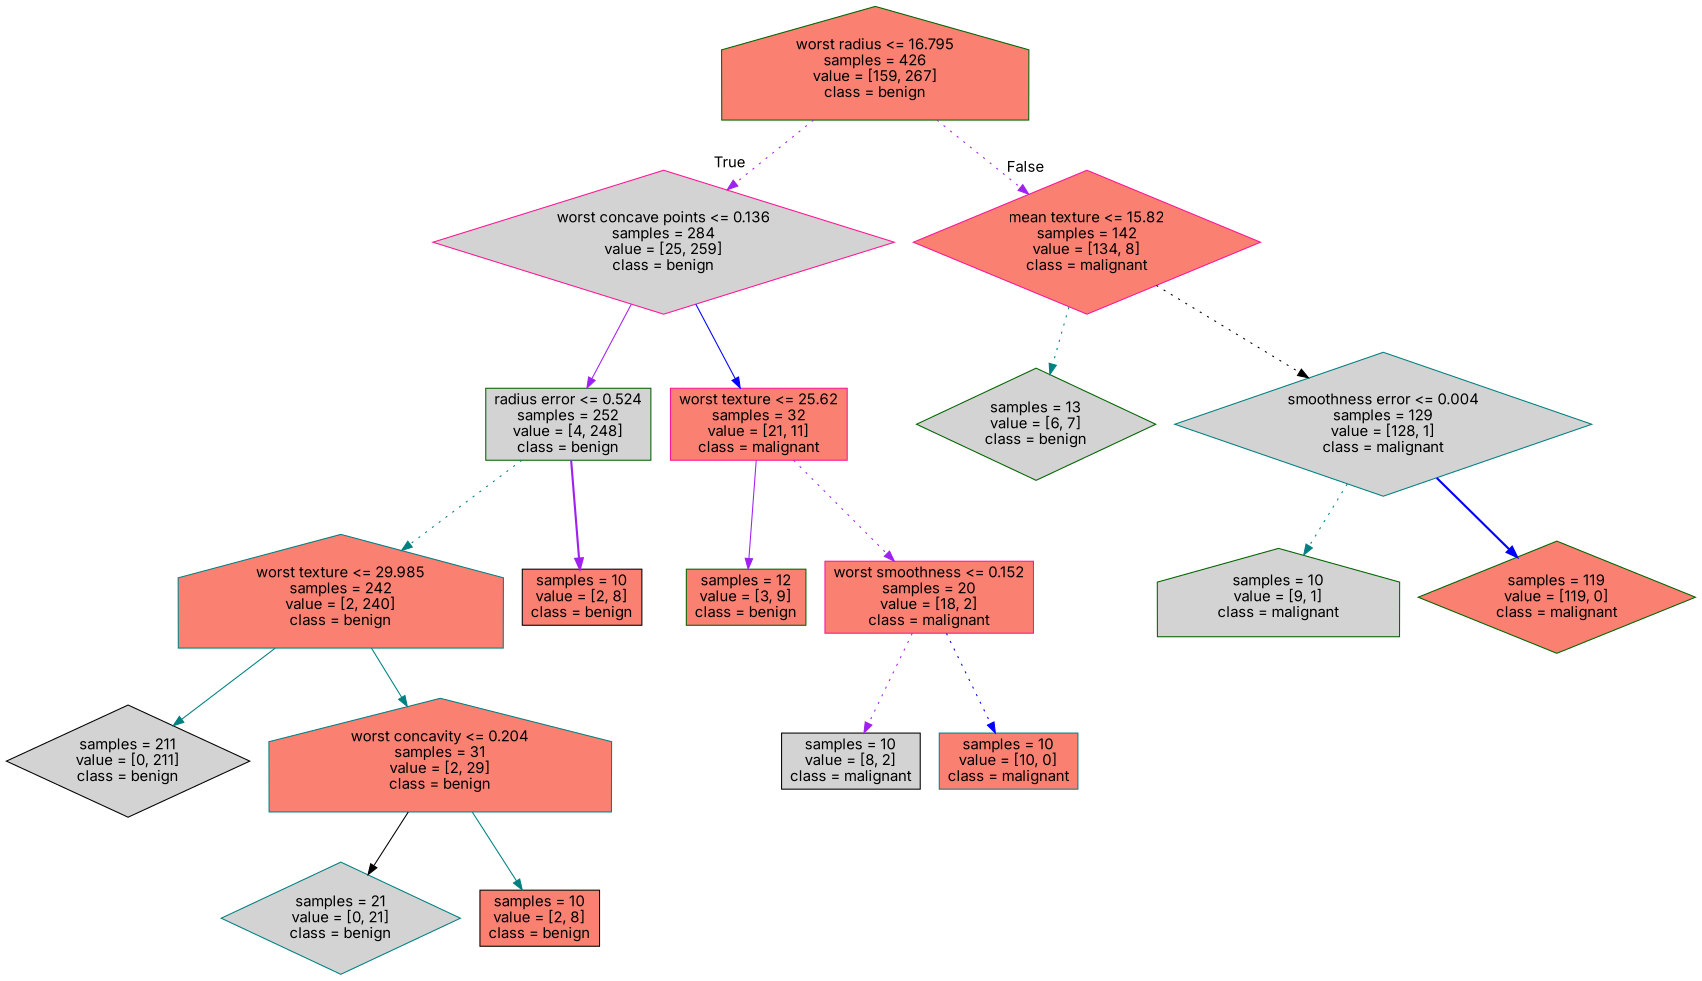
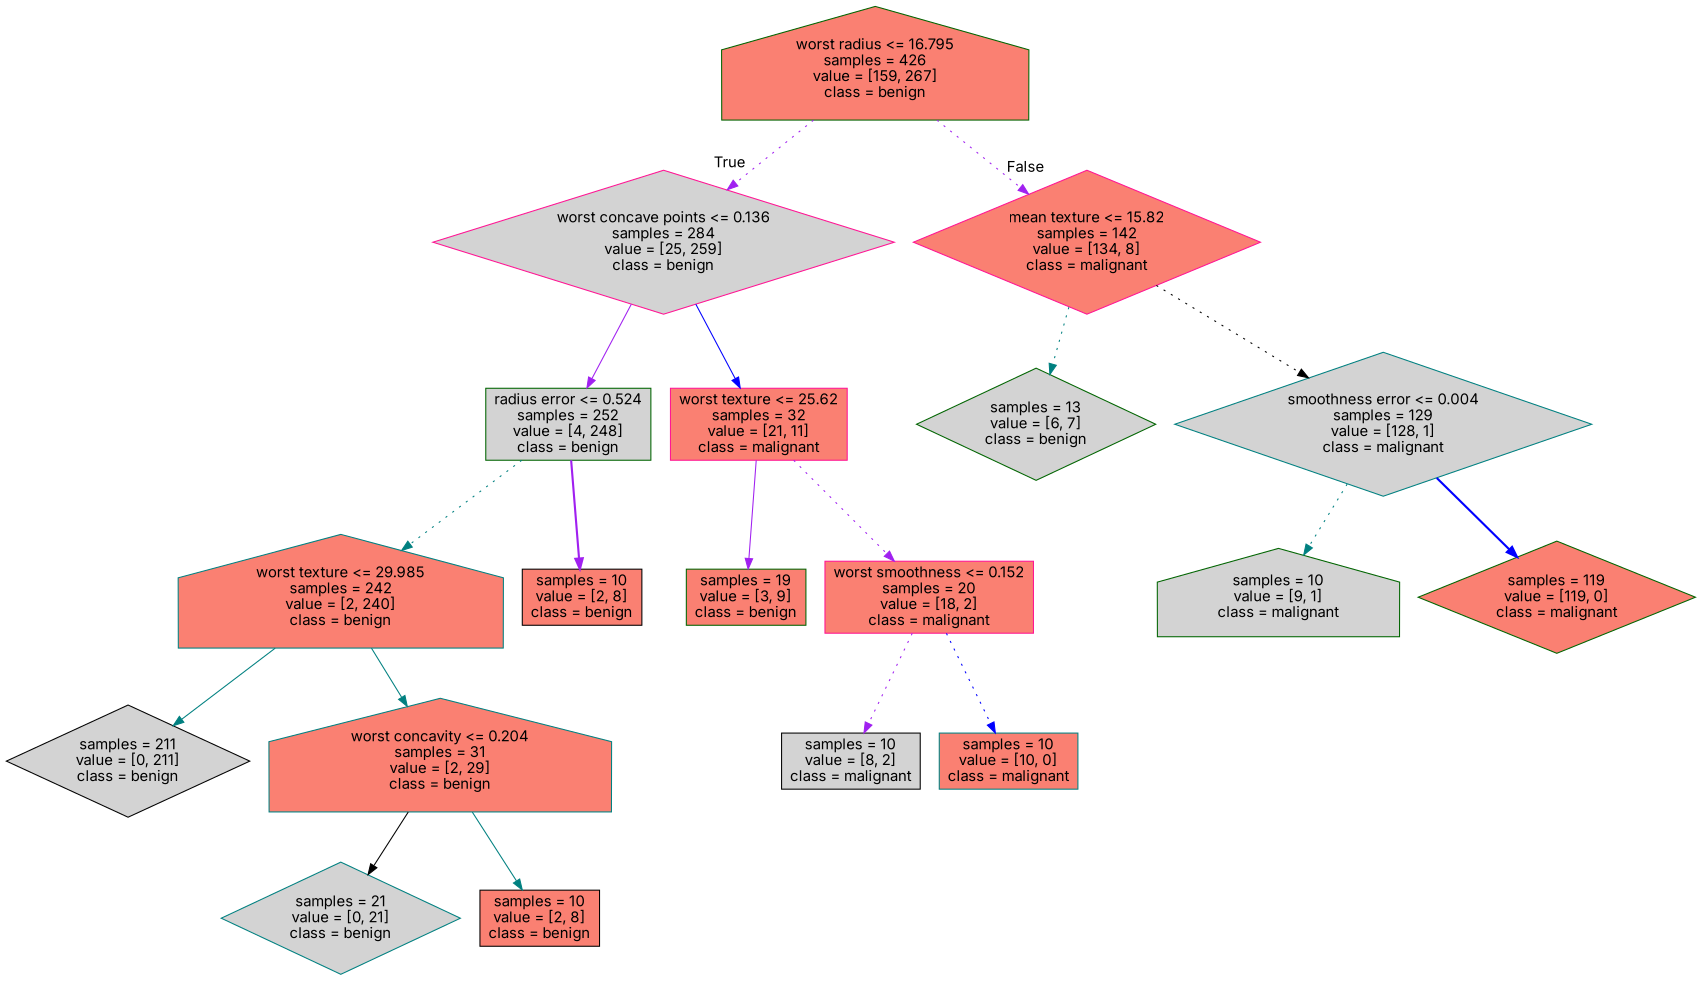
(746, 597) -> (746, 597)
